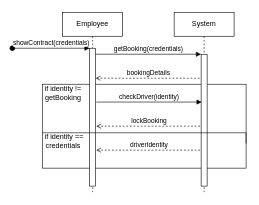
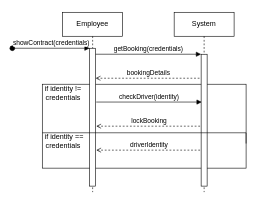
(63, 93) -> (63, 93)
